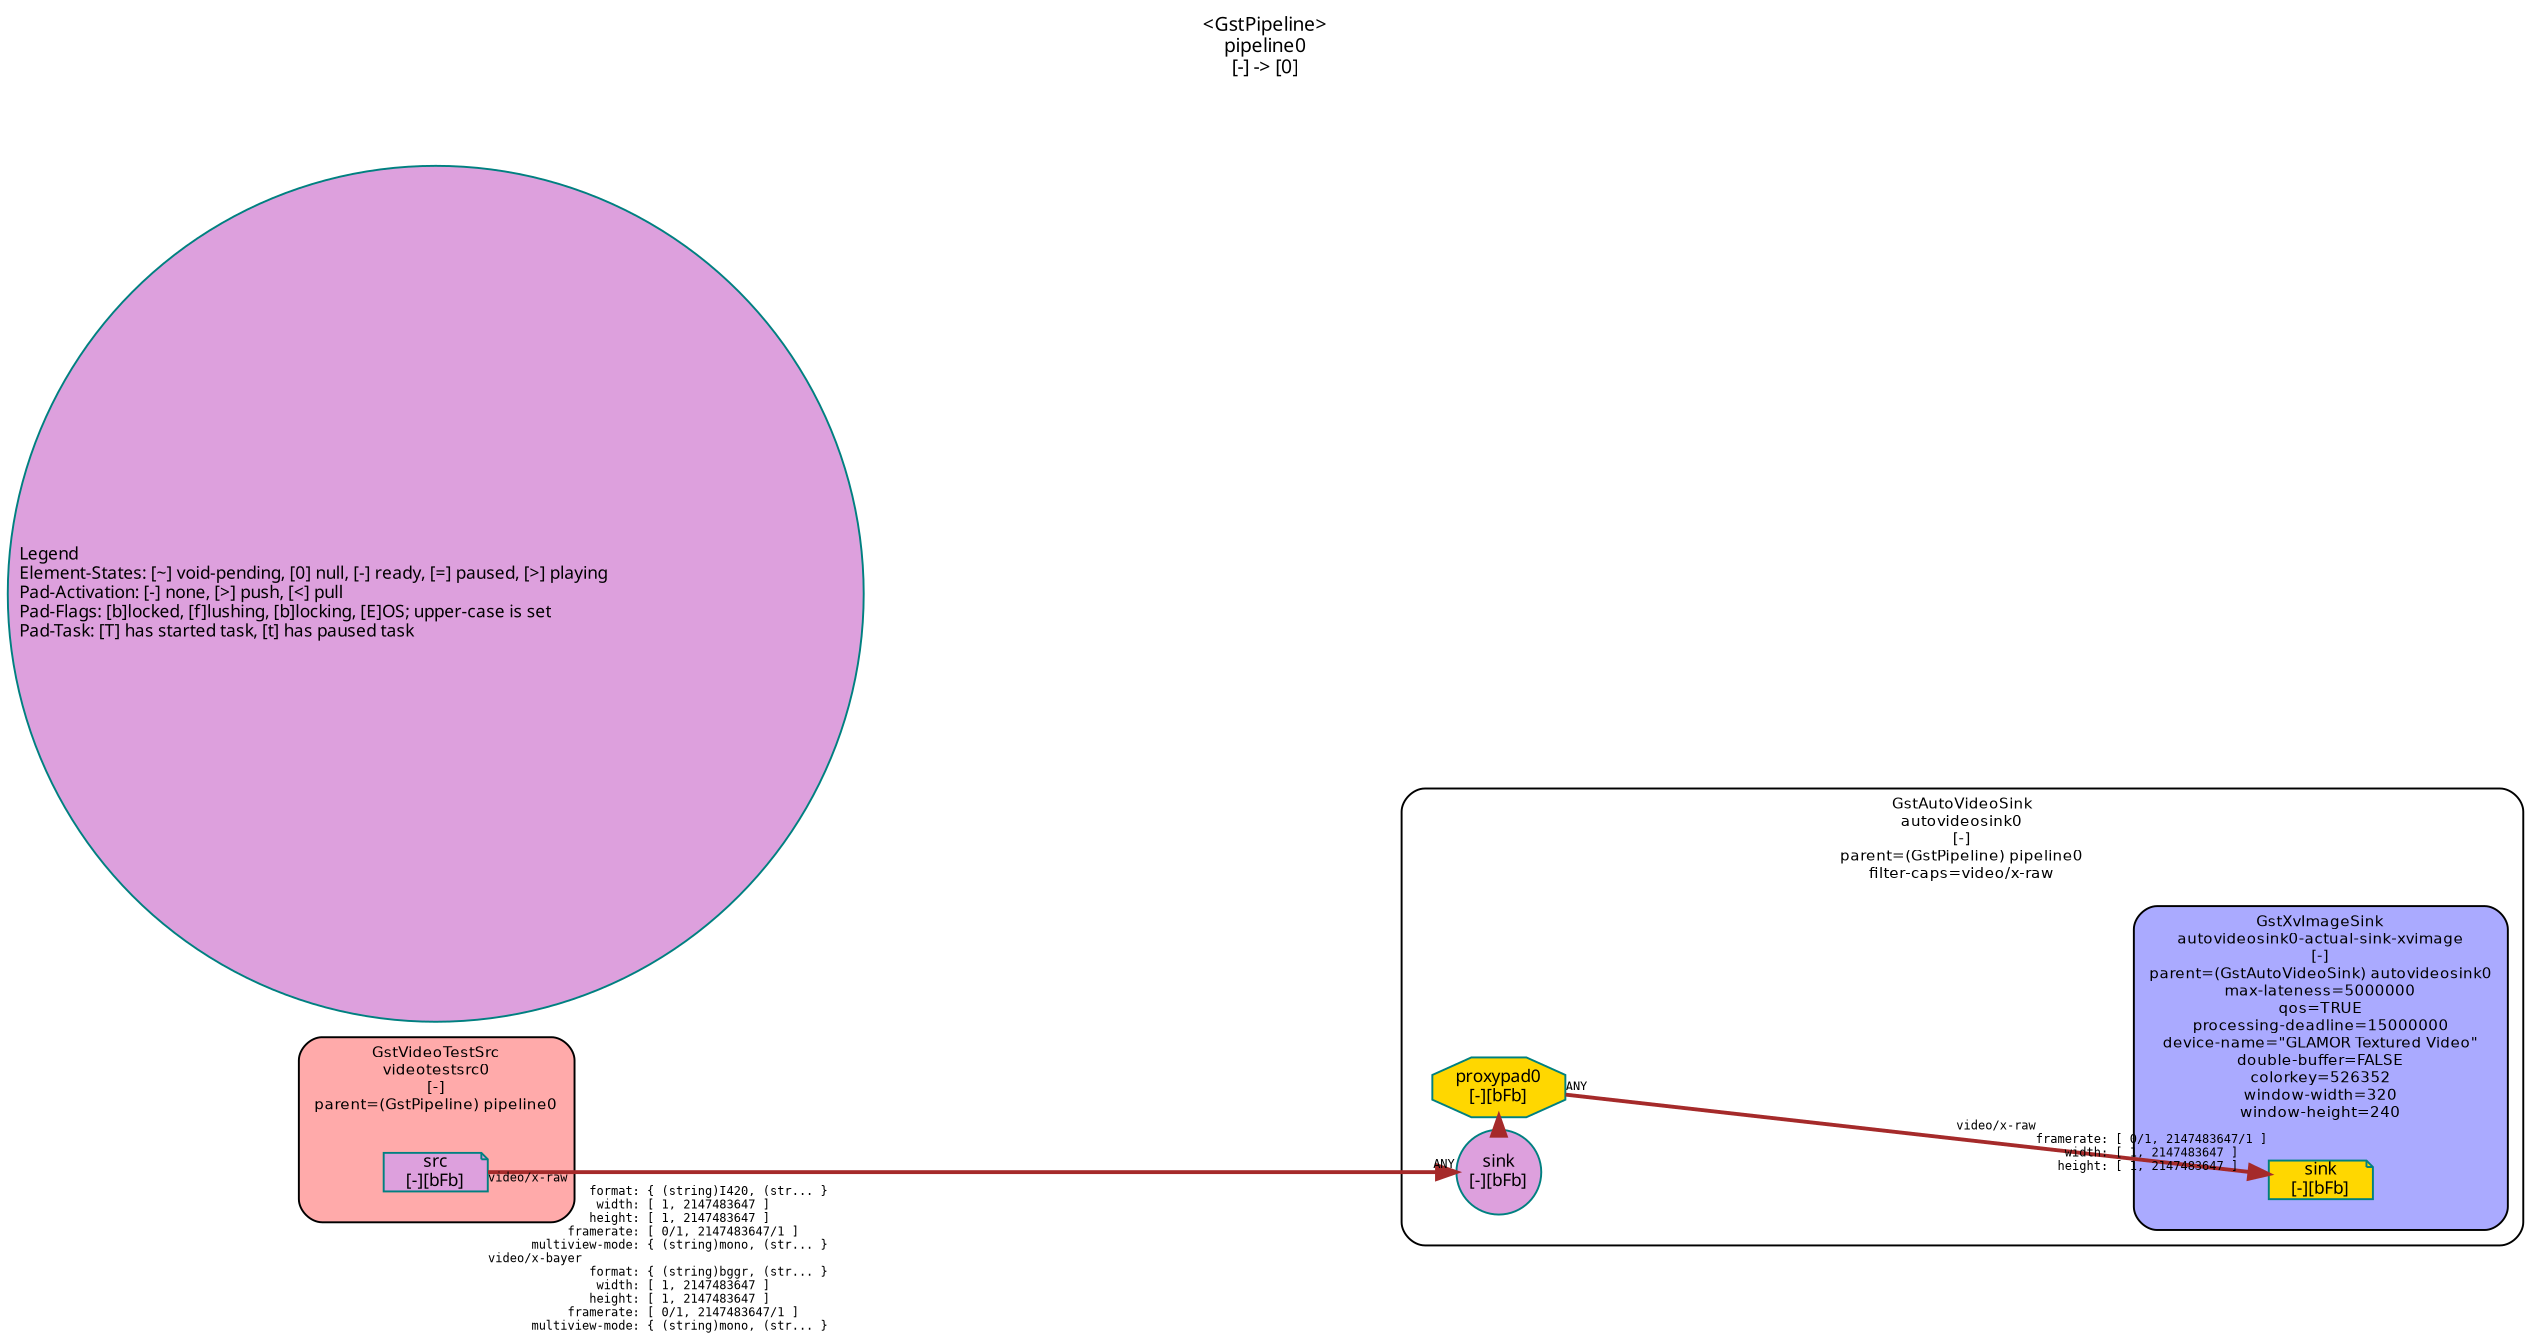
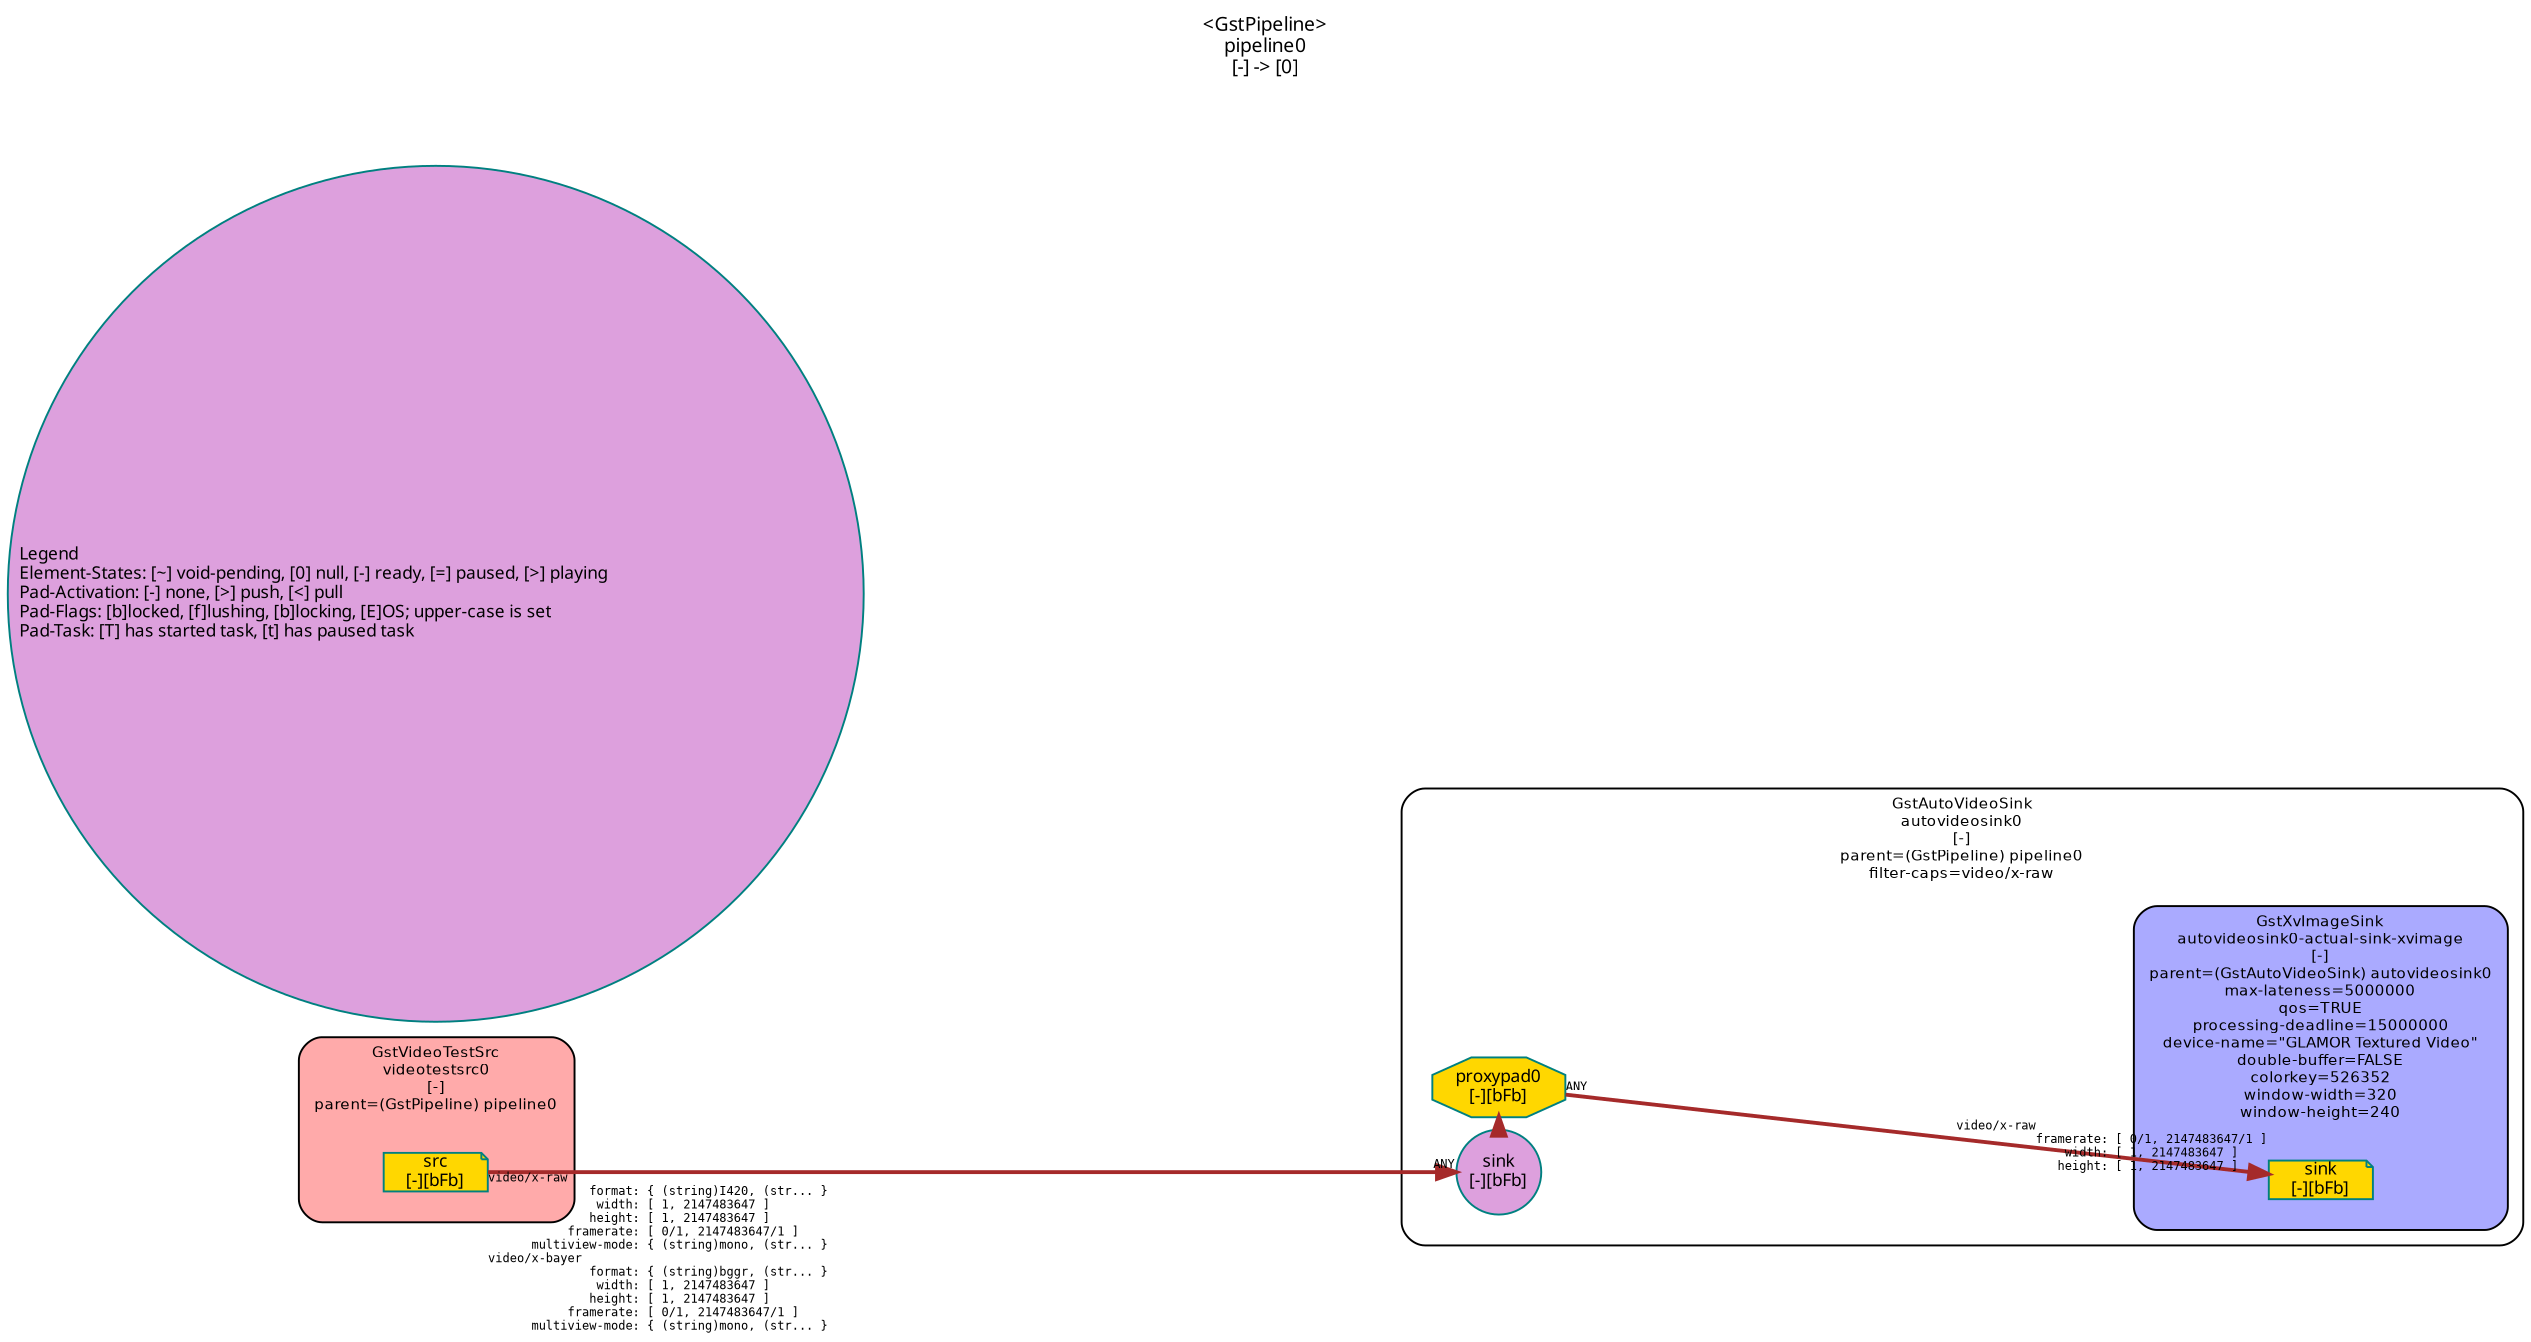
(436, 1172) -> (436, 1172)
